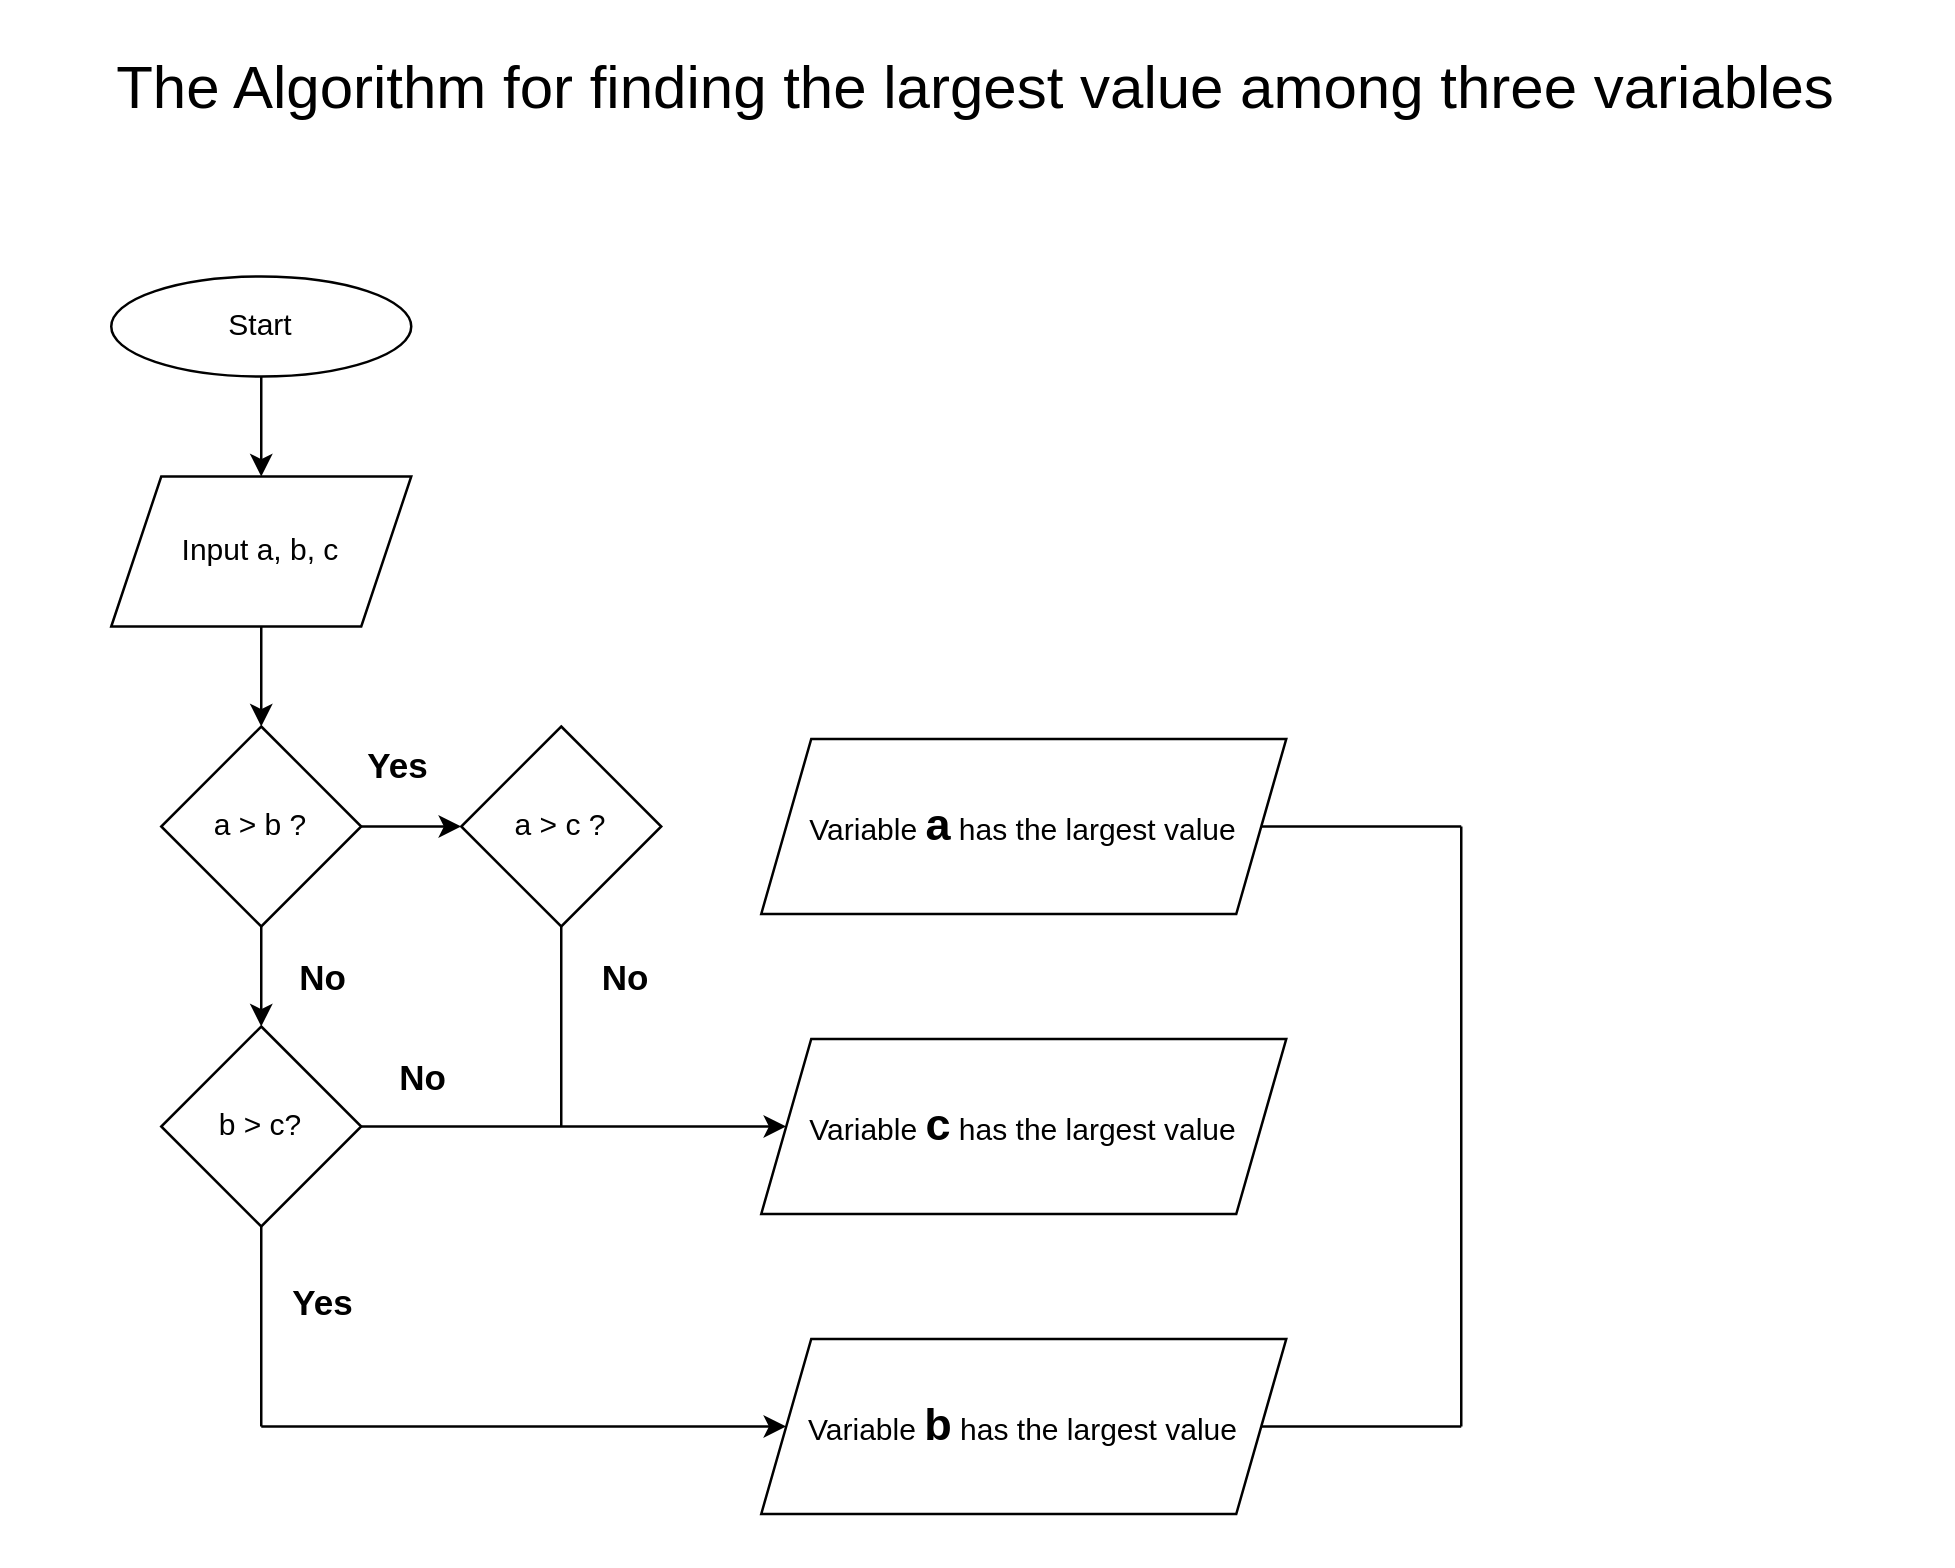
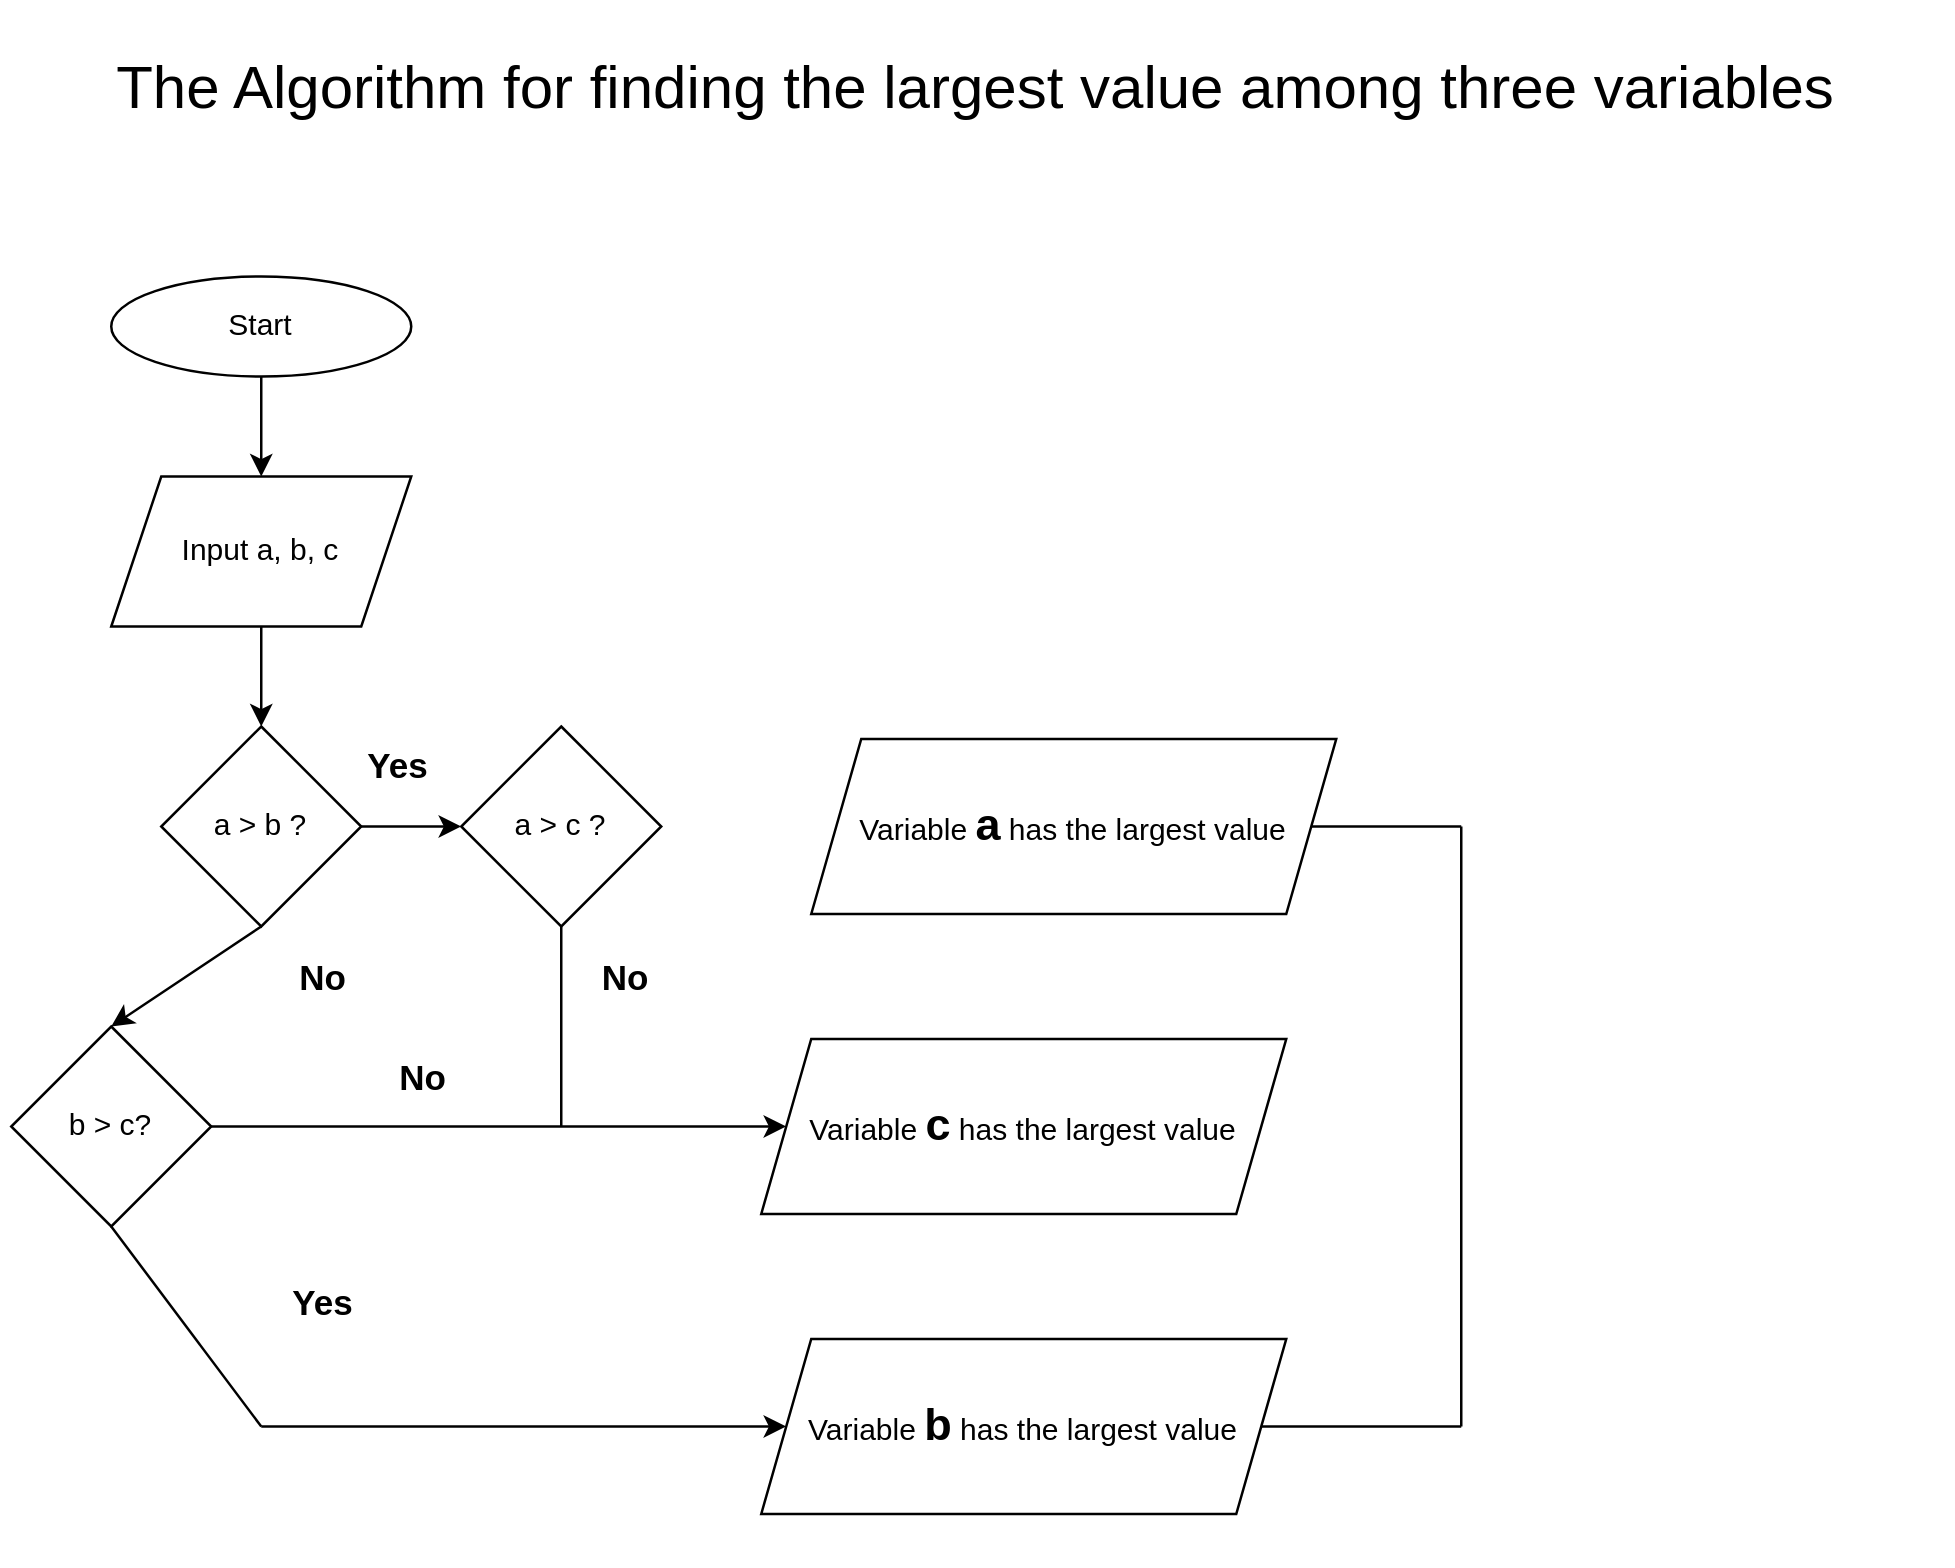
(1024, 826) -> (1074, 826)
(261, 1126) -> (111, 1126)
